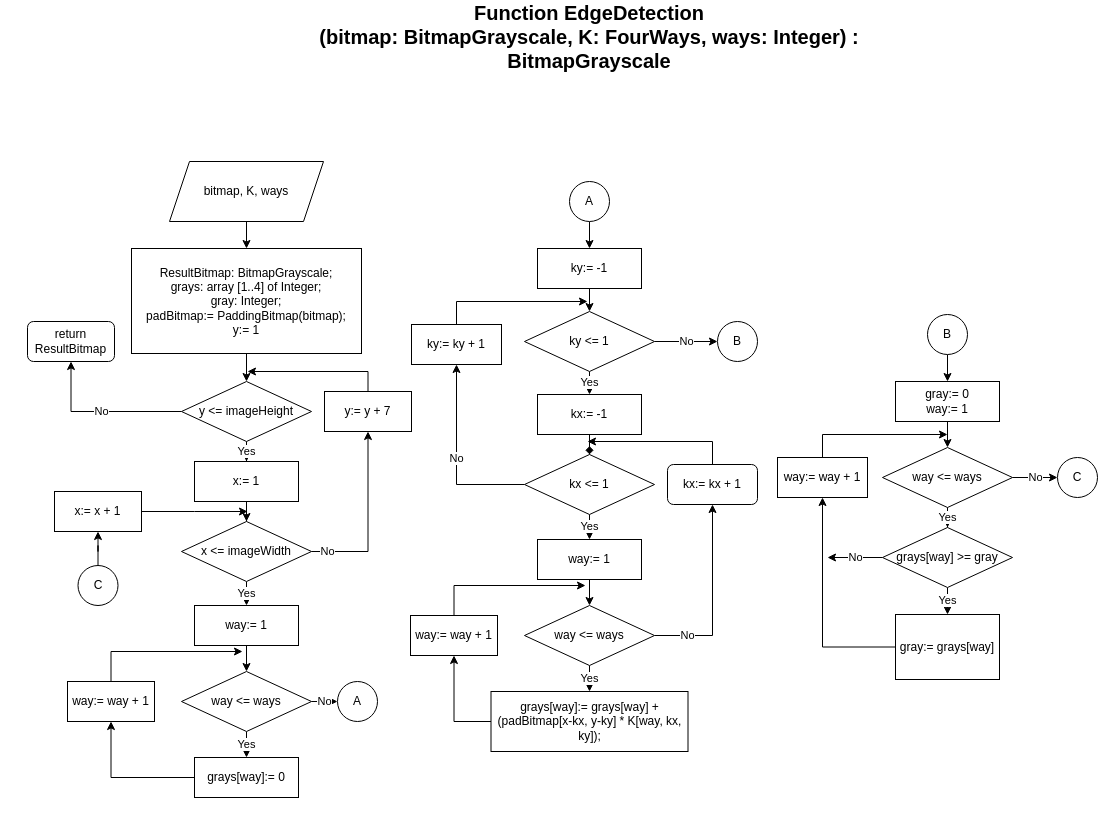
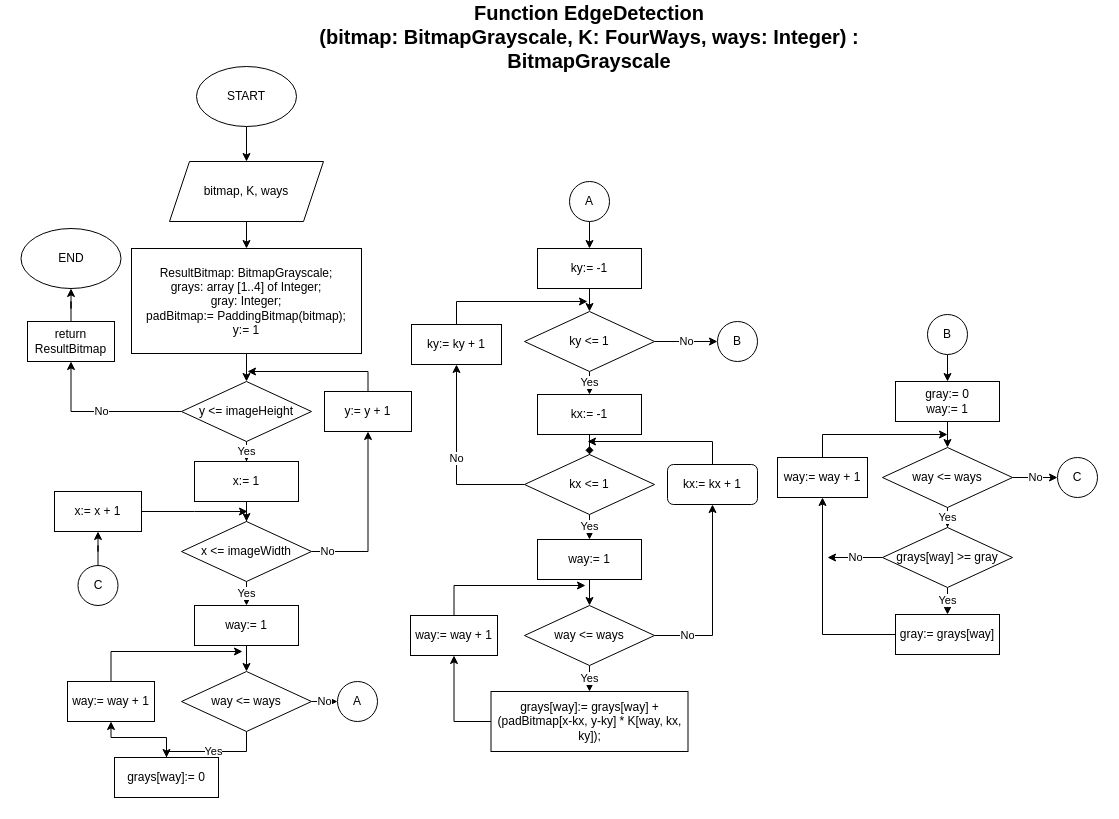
none -> (247, 97)
none -> (247, 146)
none -> (71, 259)
none -> (71, 302)
(71, 342) -> (71, 342)
(368, 412) -> (368, 412)
(948, 647) -> (948, 635)
(247, 778) -> (167, 778)
